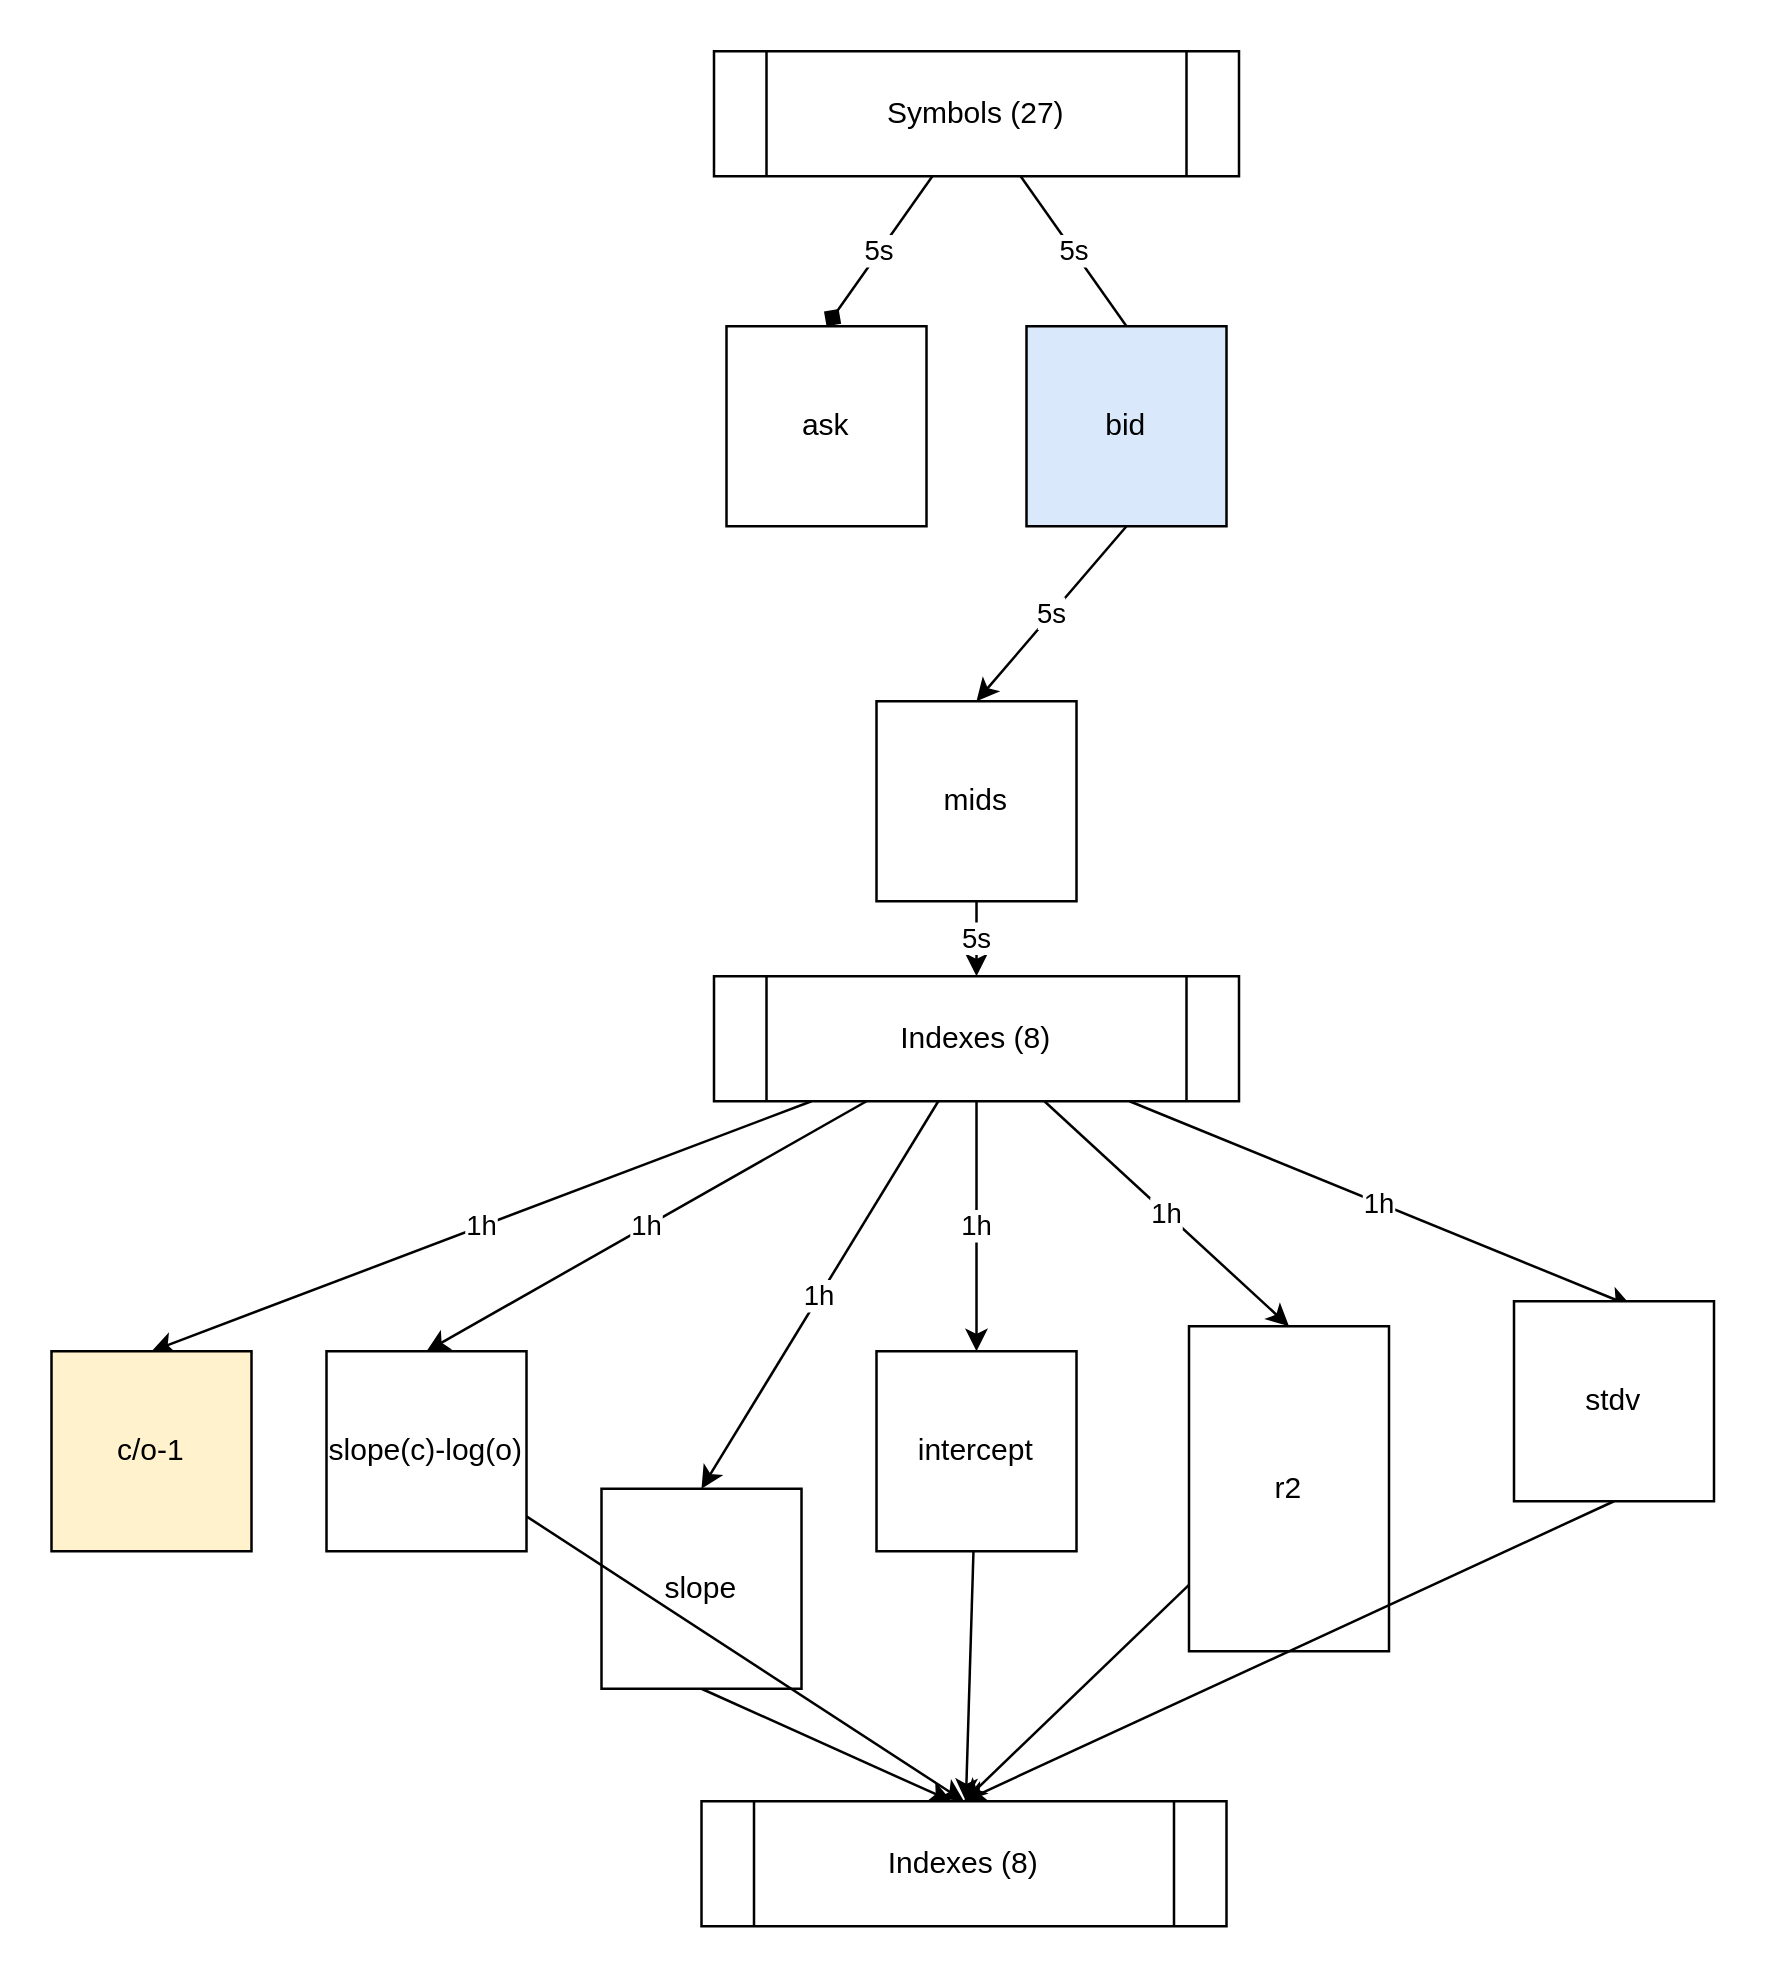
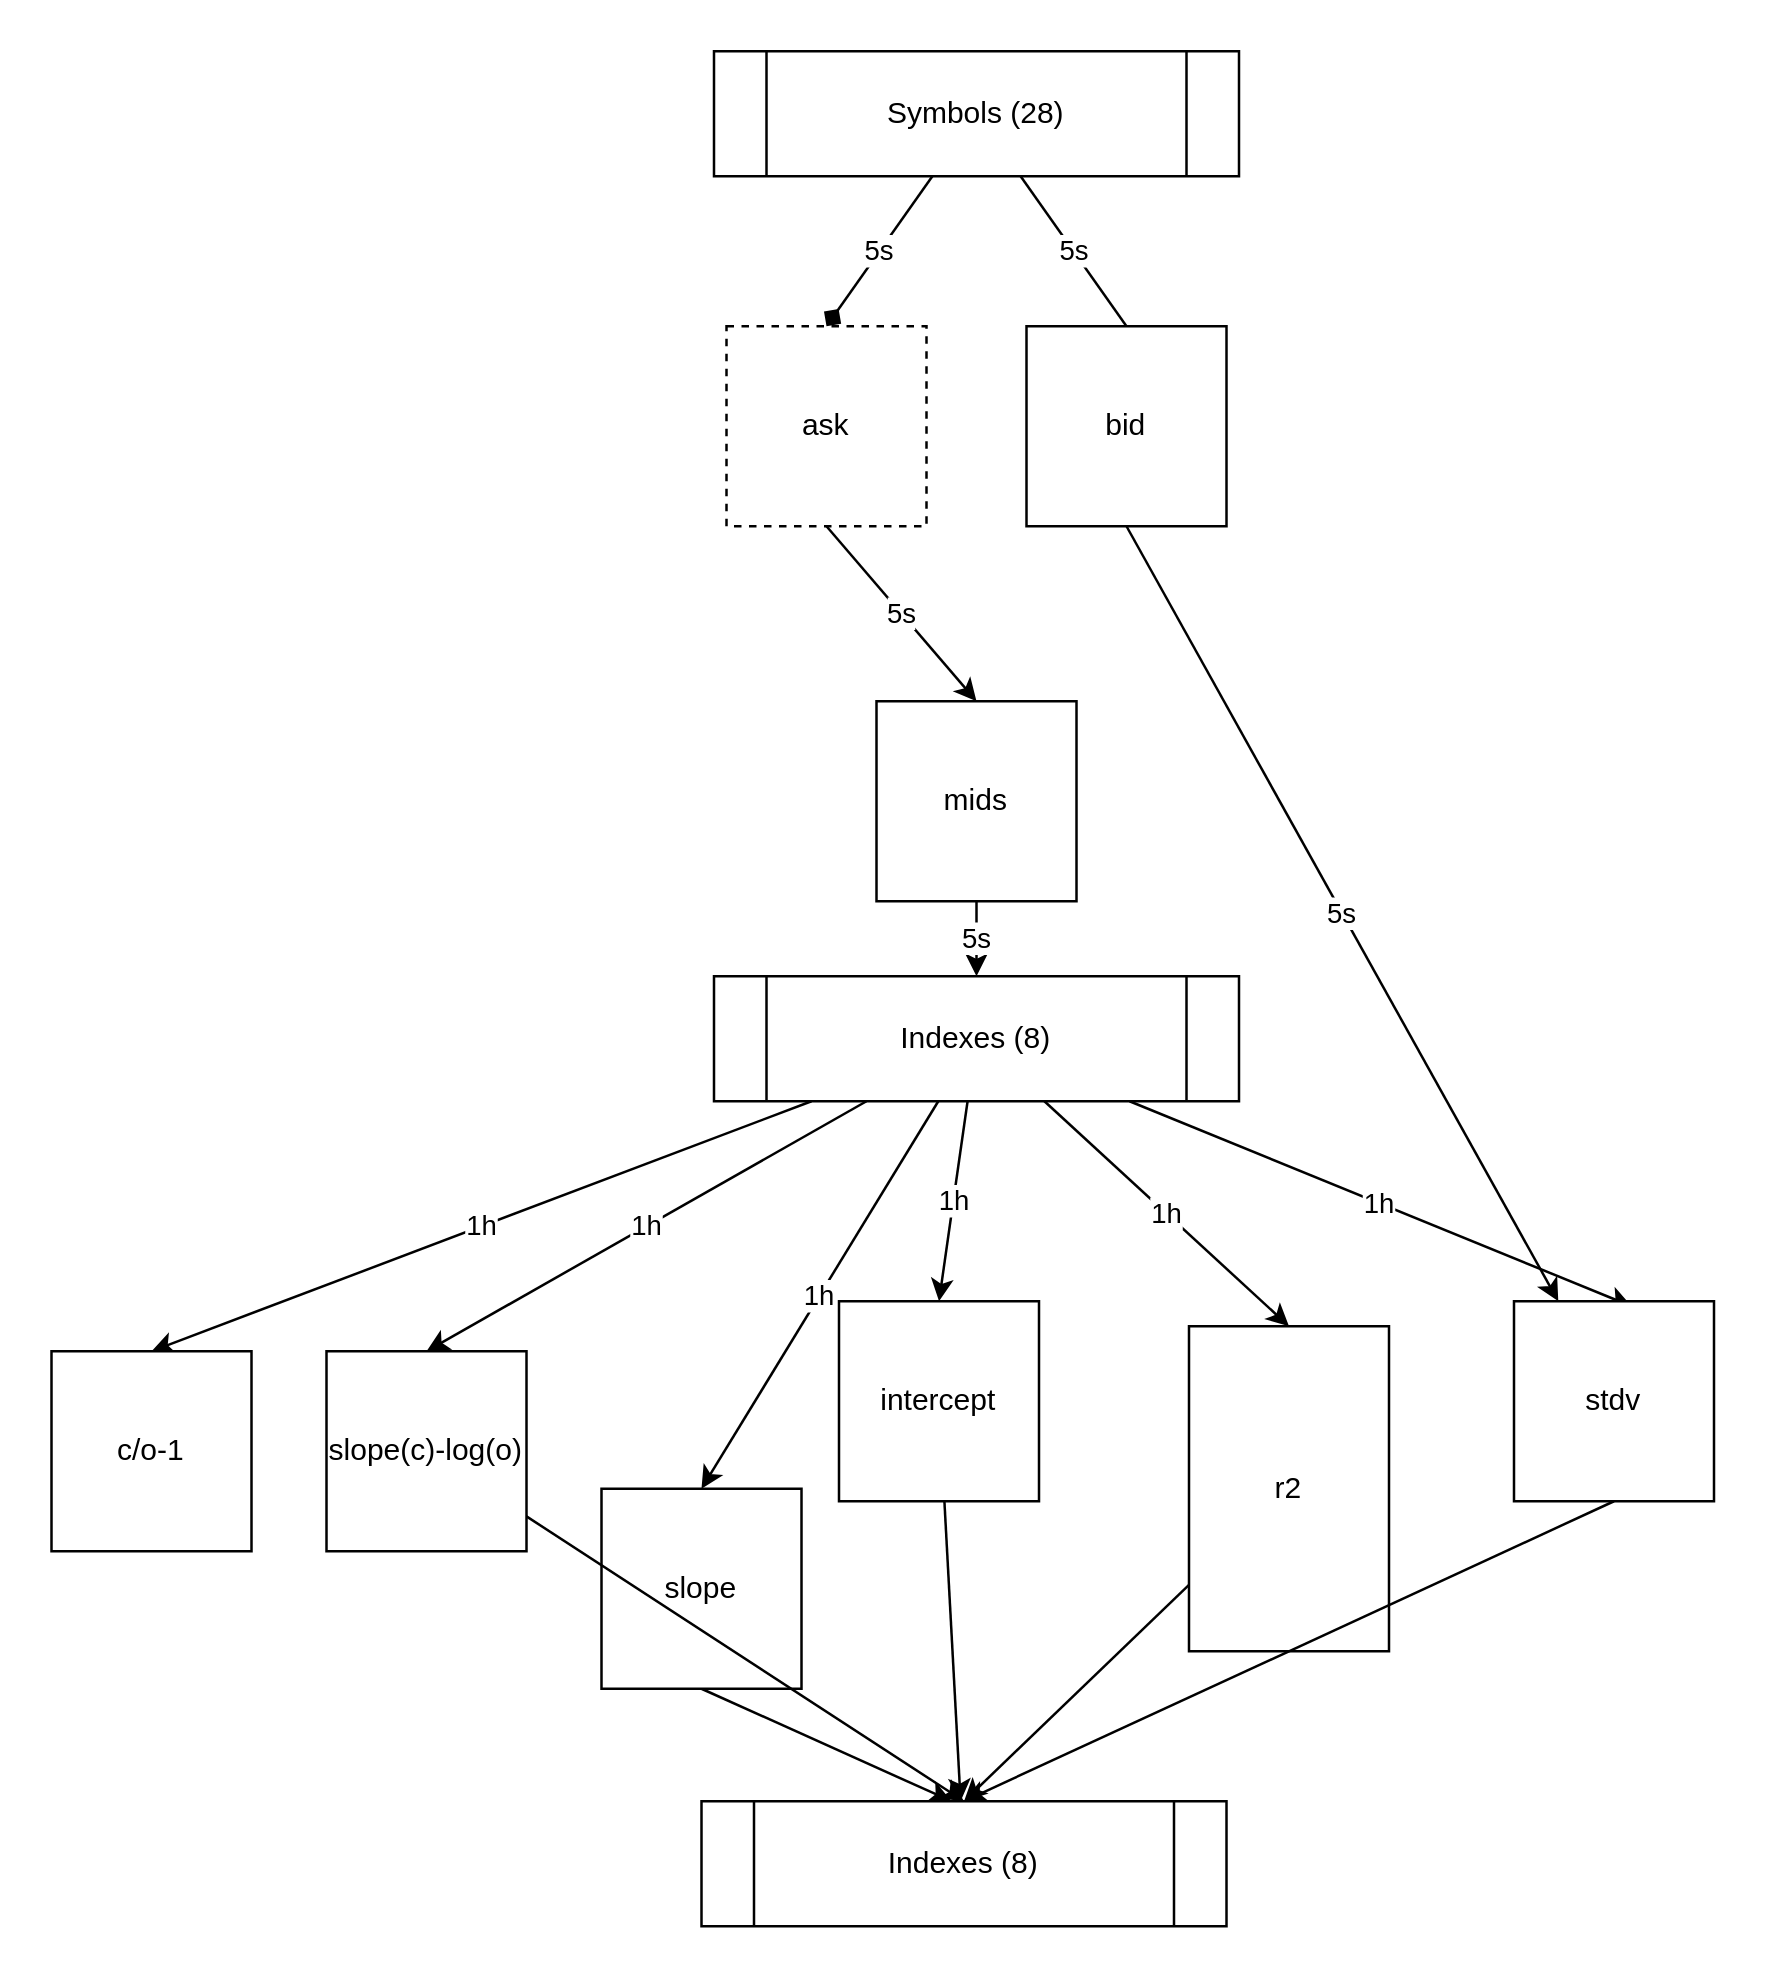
(976, 114) -> (976, 114)
(826, 426) -> (826, 426)
(1126, 426) -> (1126, 426)
none -> (896, 608)
(1022, 647) -> (1331, 894)
(151, 1451) -> (151, 1451)
(976, 1451) -> (939, 1401)
